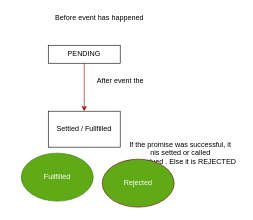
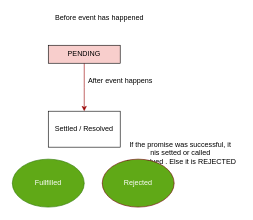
(84, 54) -> (84, 54)
(121, 81) -> (121, 81)
(84, 129) -> (84, 129)
(57, 177) -> (48, 183)
